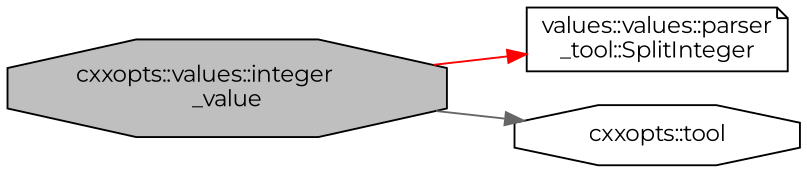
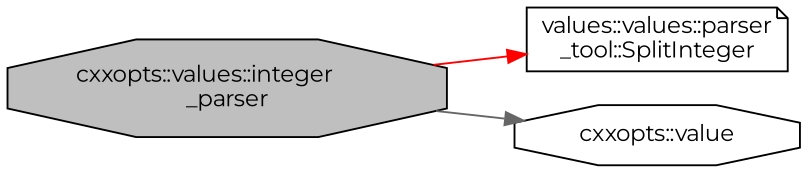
(227, 88) -> (227, 88)
(657, 135) -> (657, 135)
